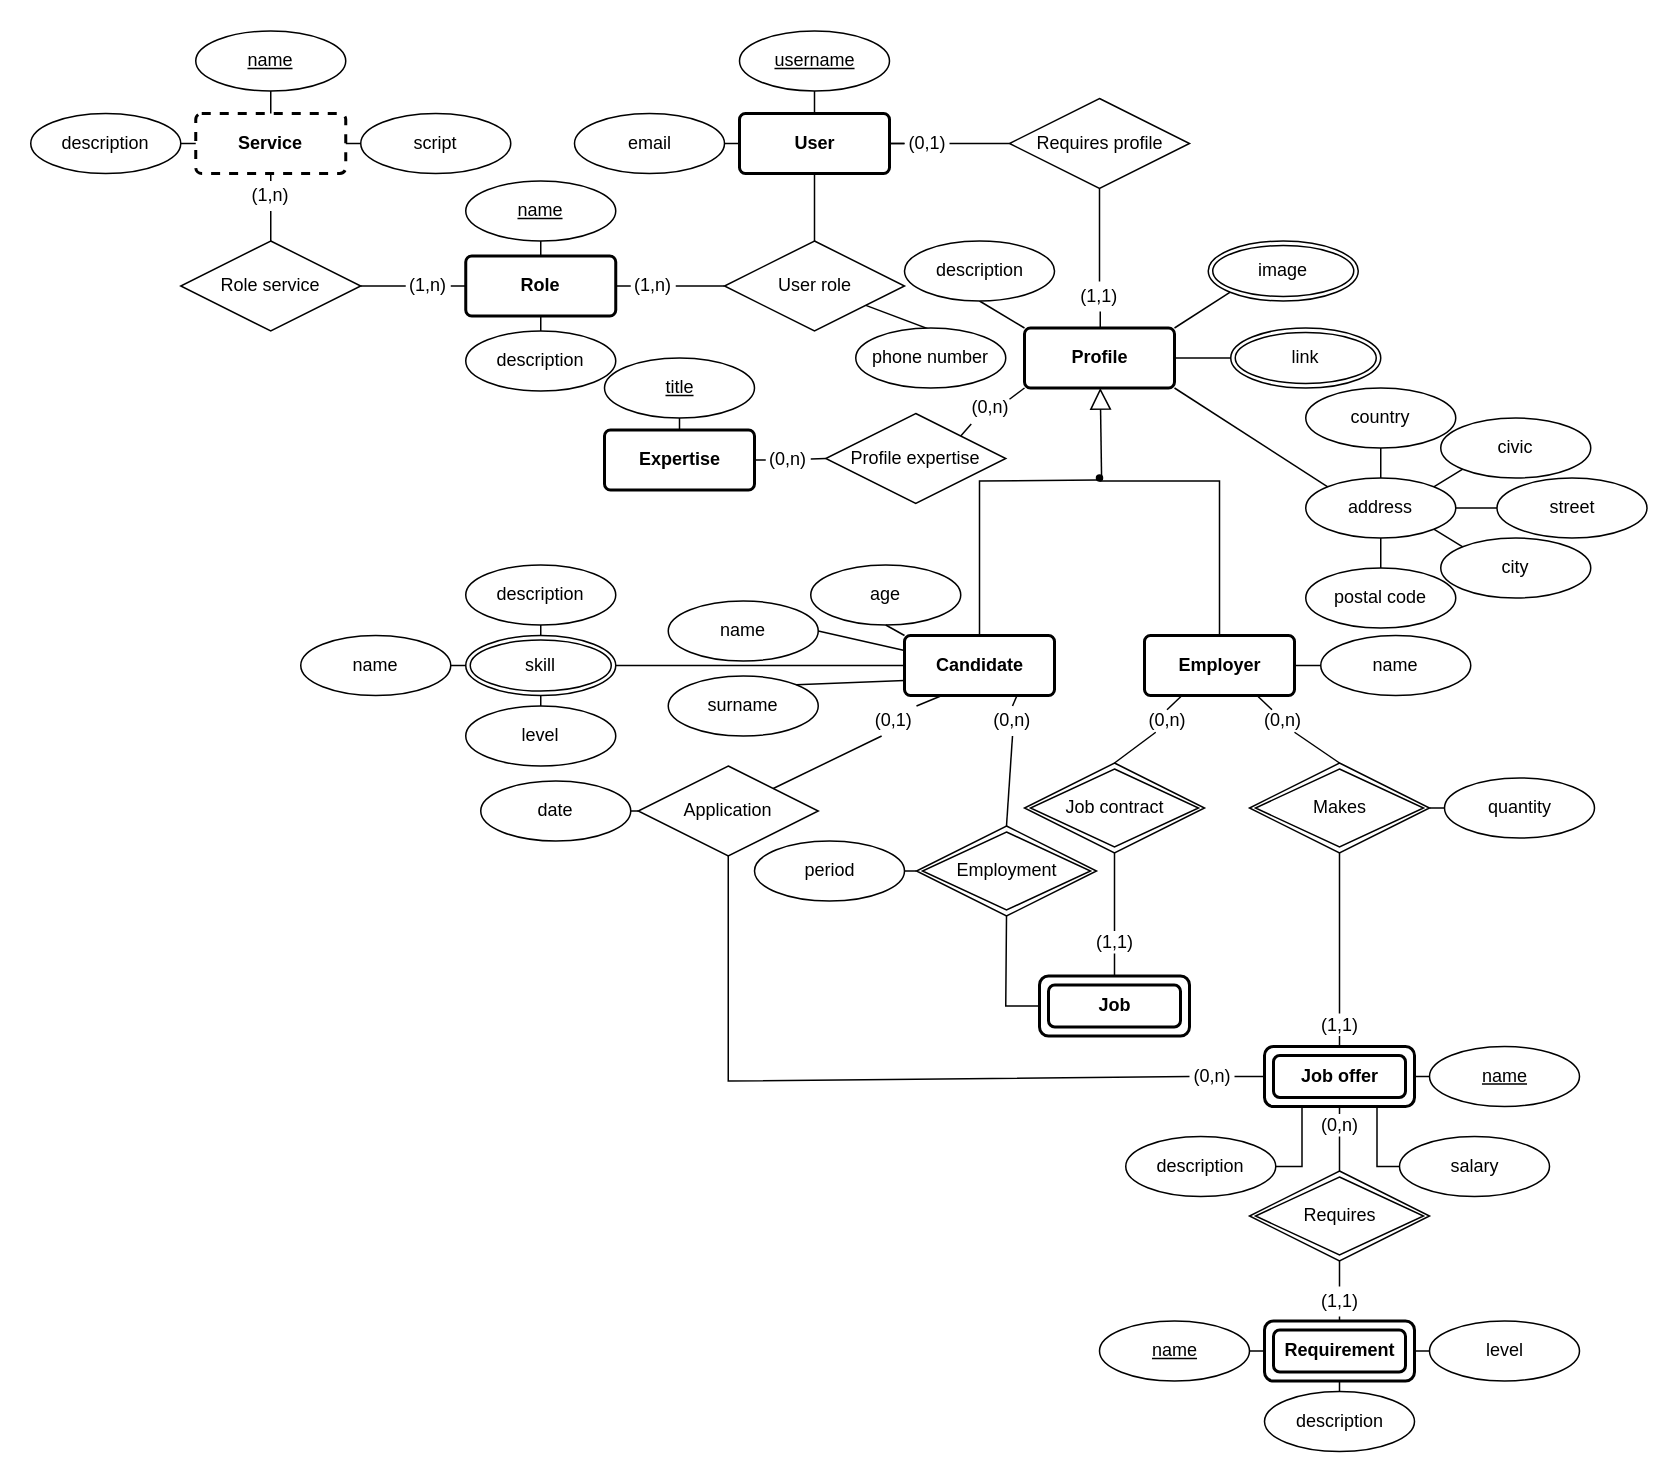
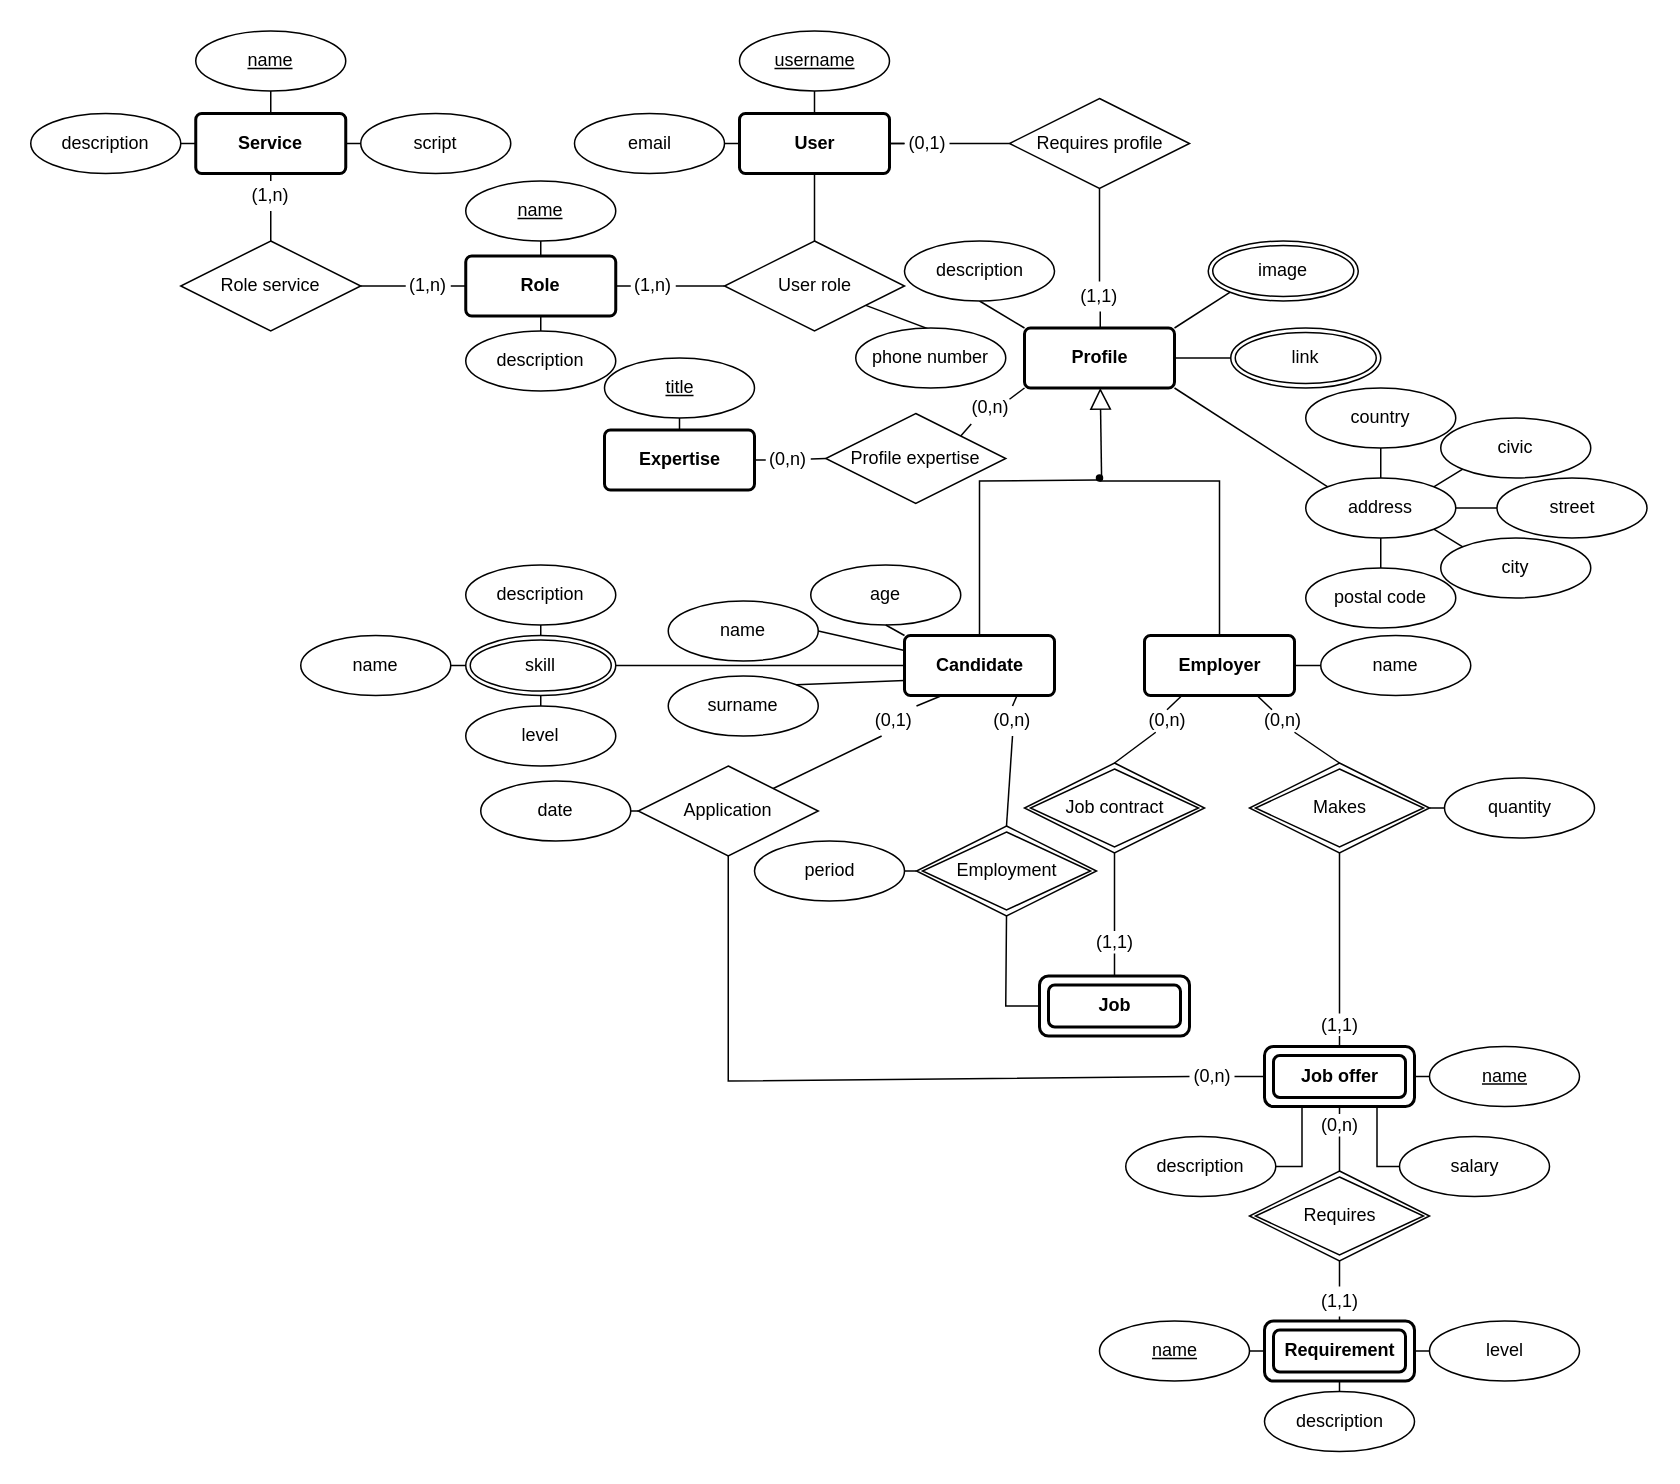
(271, 143) -> (271, 143)
